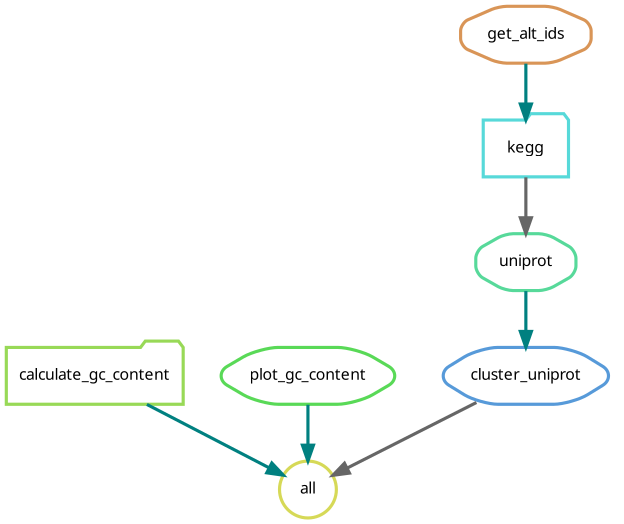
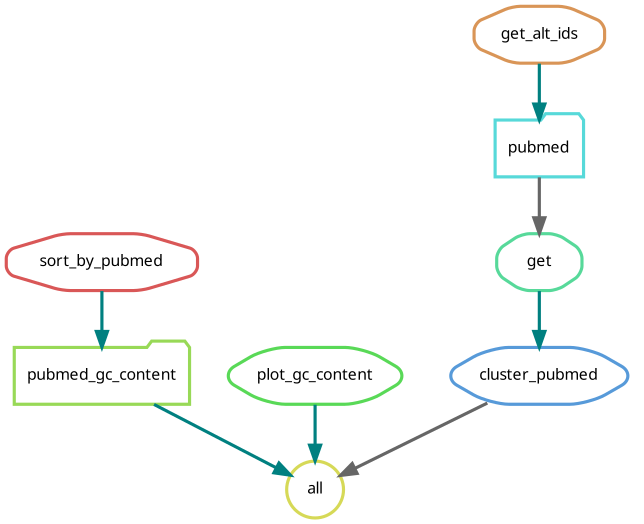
(526, 148) -> (539, 148)
none -> (102, 262)
(526, 262) -> (539, 262)
(95, 376) -> (102, 376)
(526, 376) -> (539, 376)
